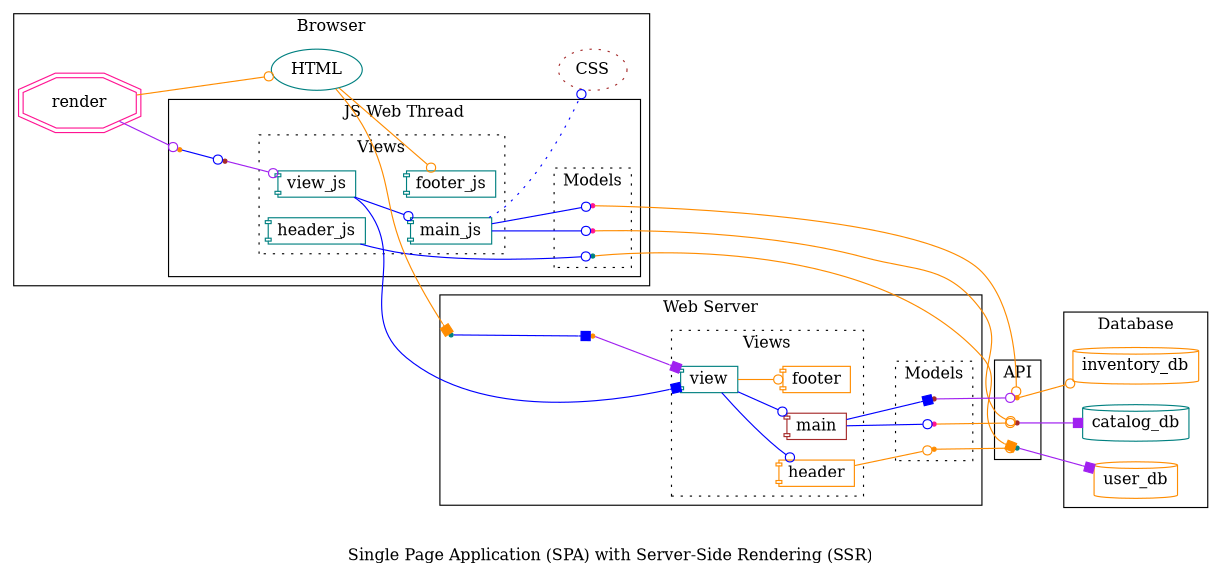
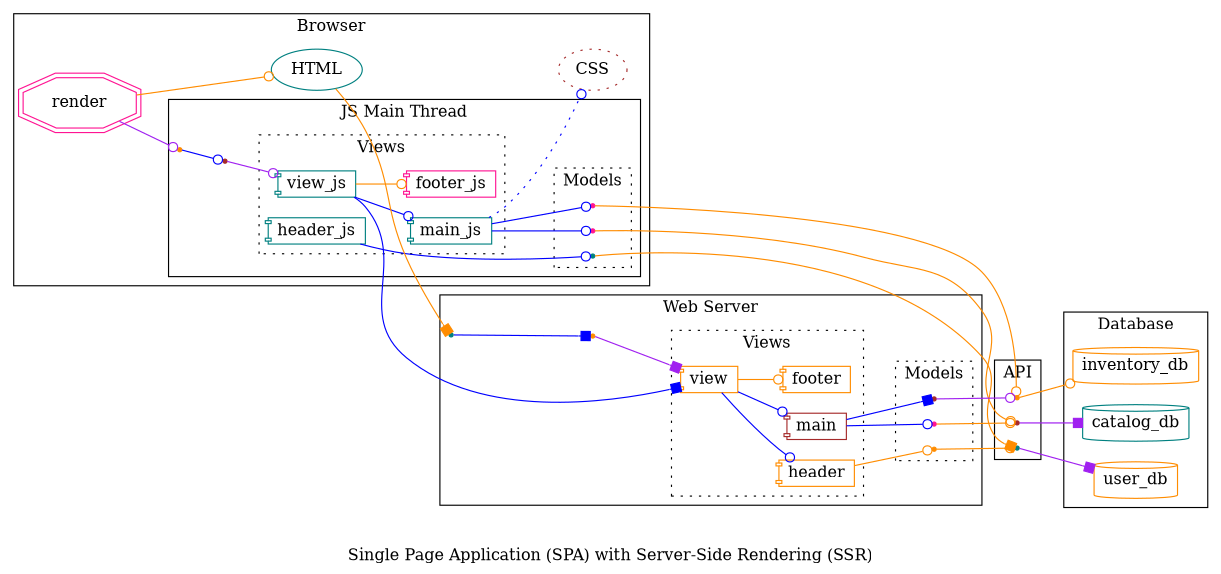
(405, 113) -> (405, 113)
(383, 126) -> (376, 184)
(451, 184) -> (451, 184)
(709, 379) -> (709, 379)
